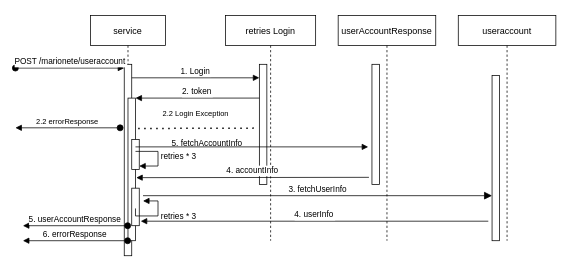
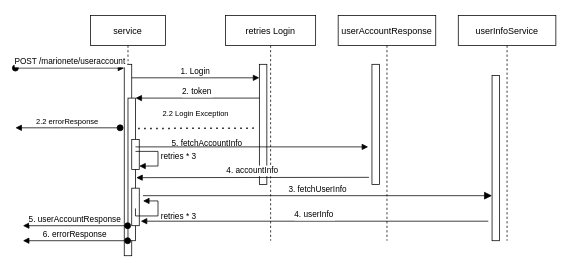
(506, 31) -> (506, 31)
